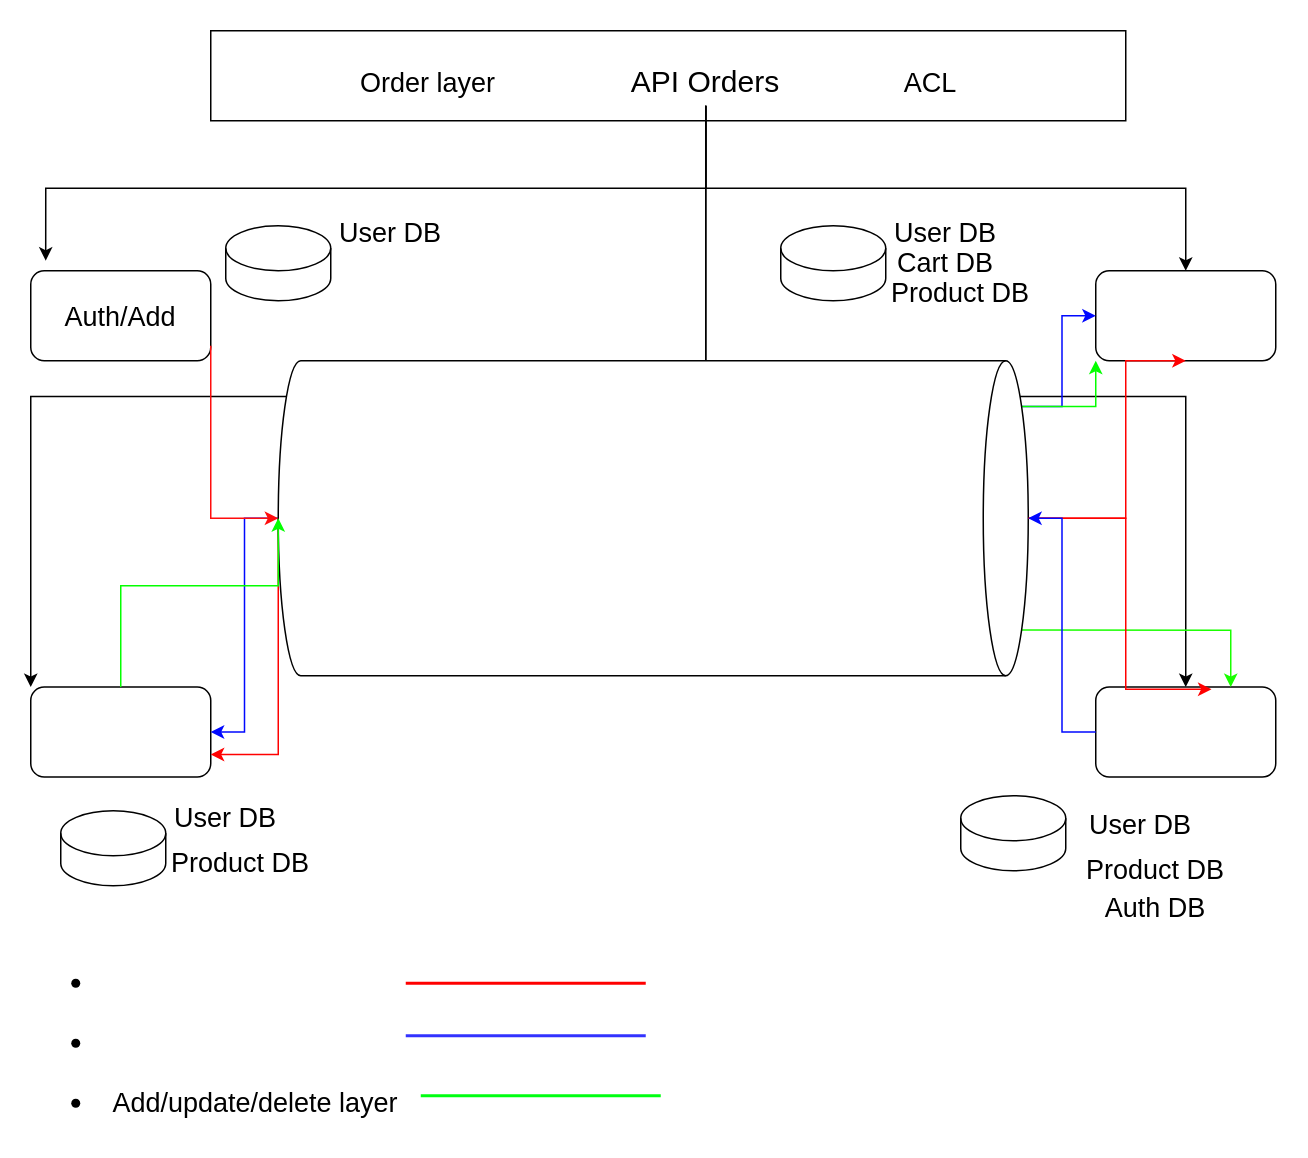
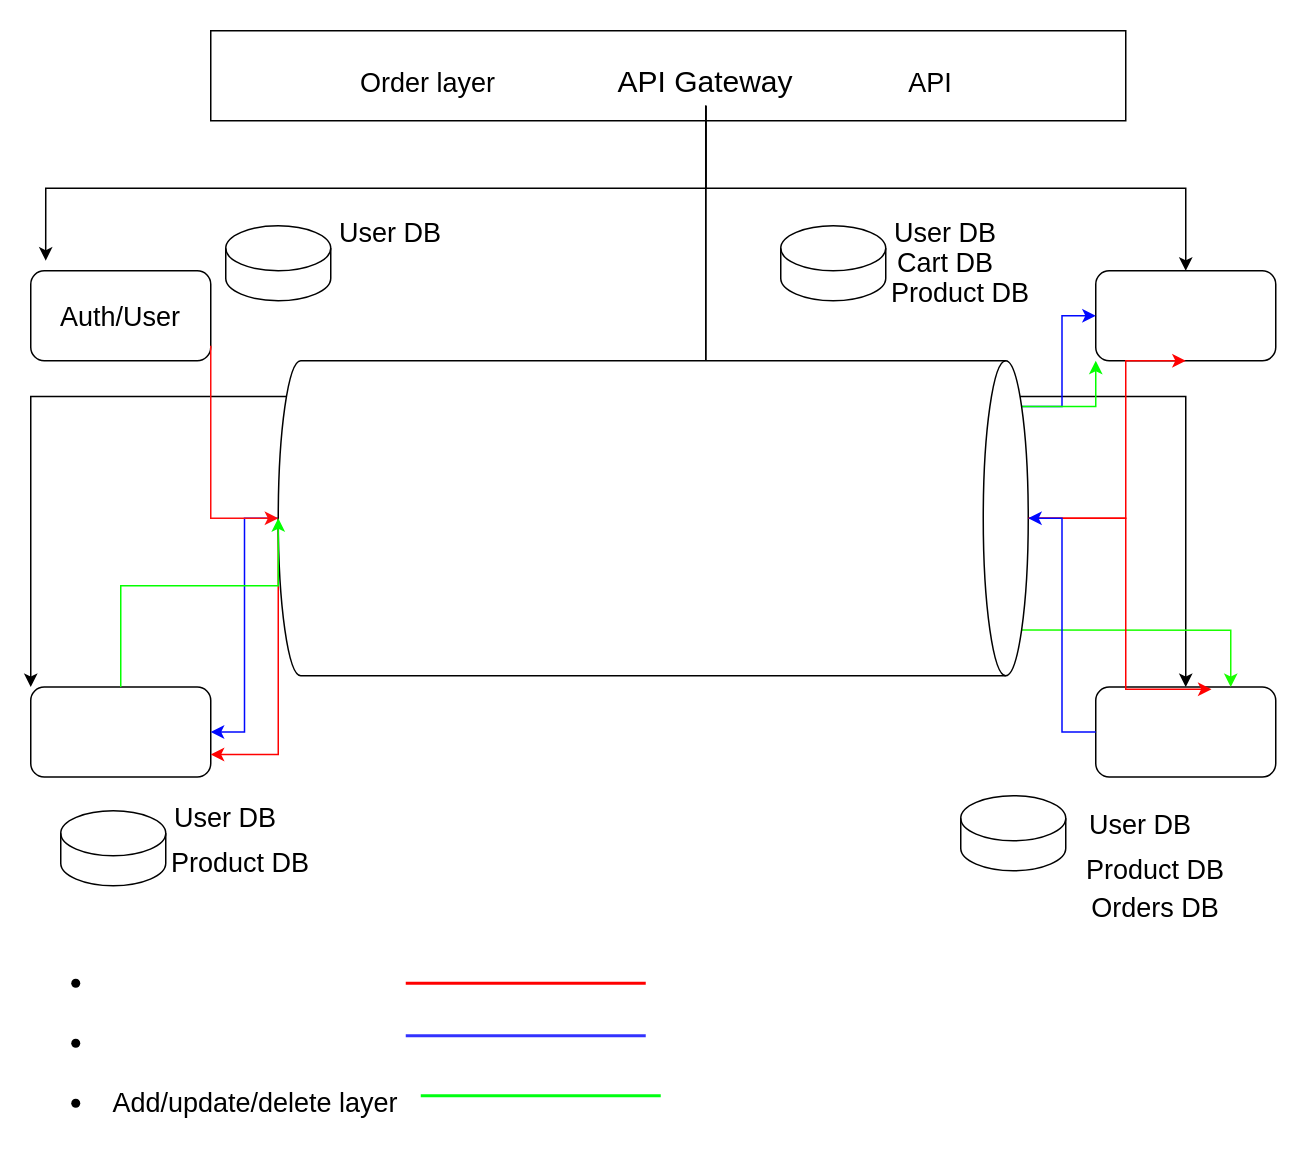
(706, 80) -> (706, 80)
(931, 83) -> (931, 83)
(121, 317) -> (121, 317)
(1156, 908) -> (1156, 908)
